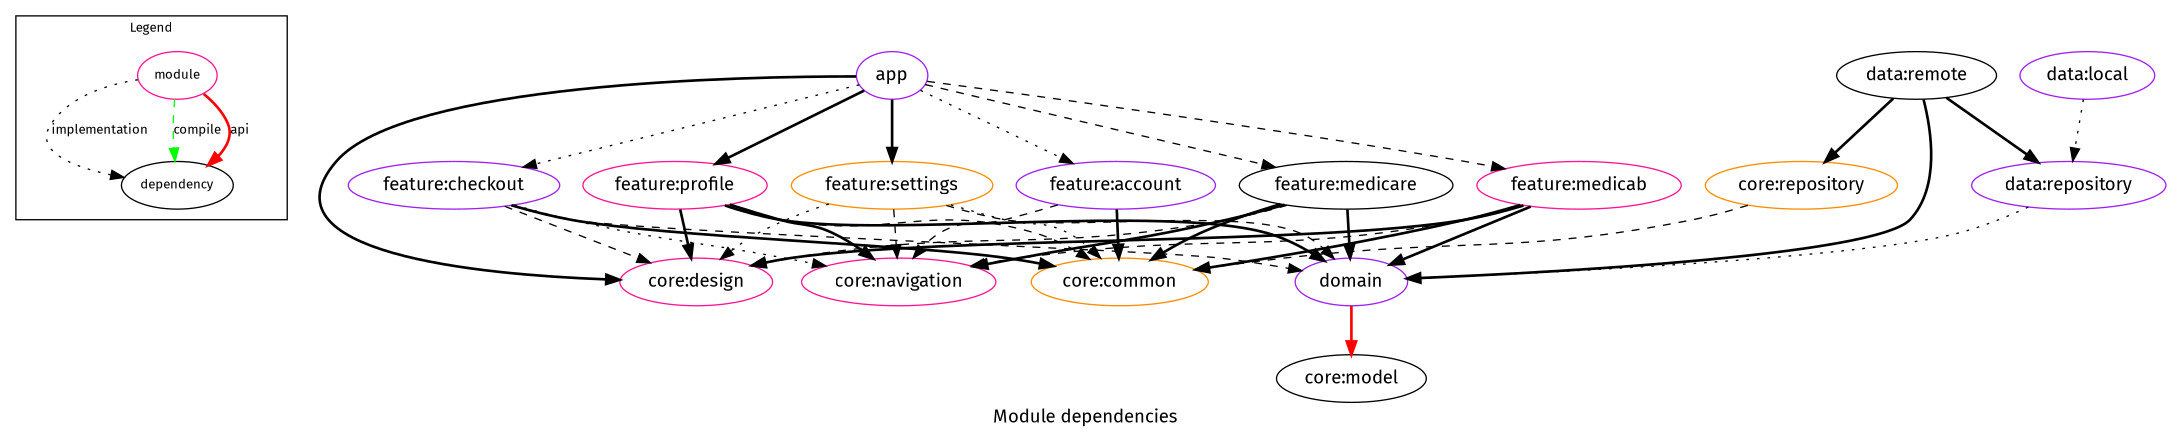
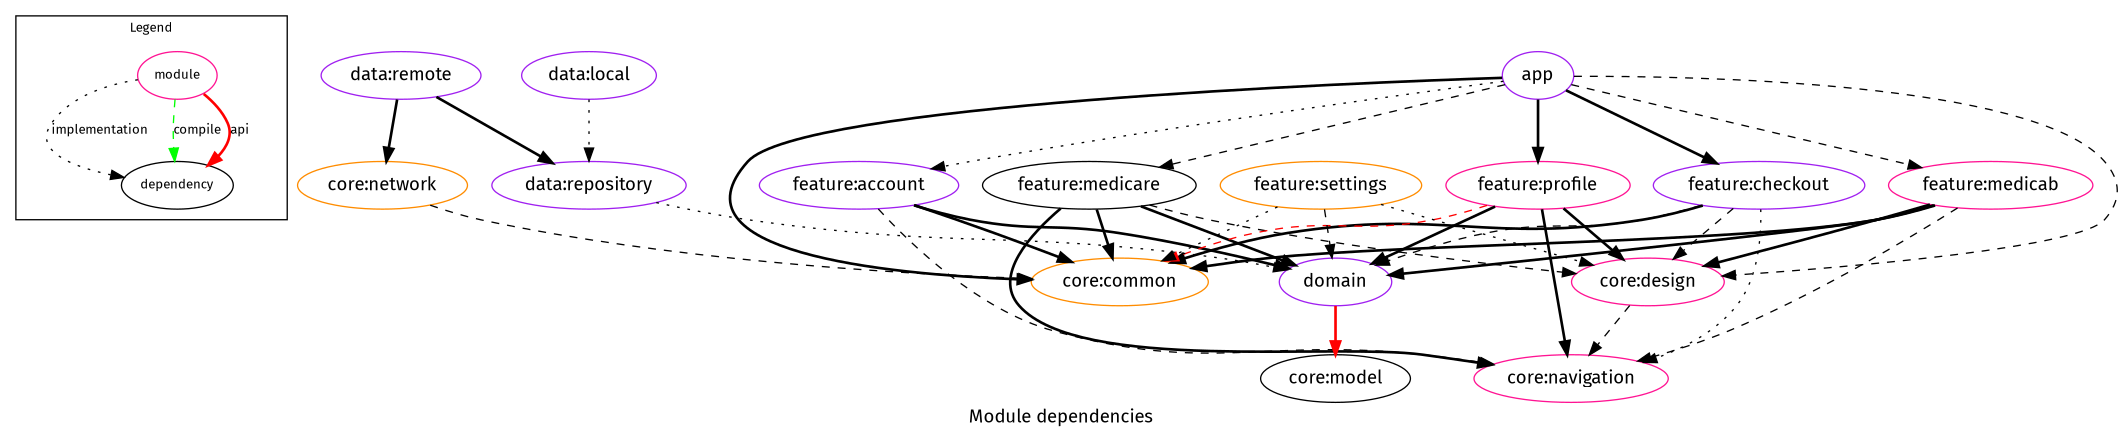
(1917, 75) -> (401, 75)
(416, 120) -> (2061, 133)
(698, 124) -> (1635, 124)
(892, 124) -> (945, 115)
(1801, 185) -> (383, 185)
(903, 222) -> (1332, 226)
(895, 227) -> (1614, 325)
(1838, 243) -> (1086, 229)
